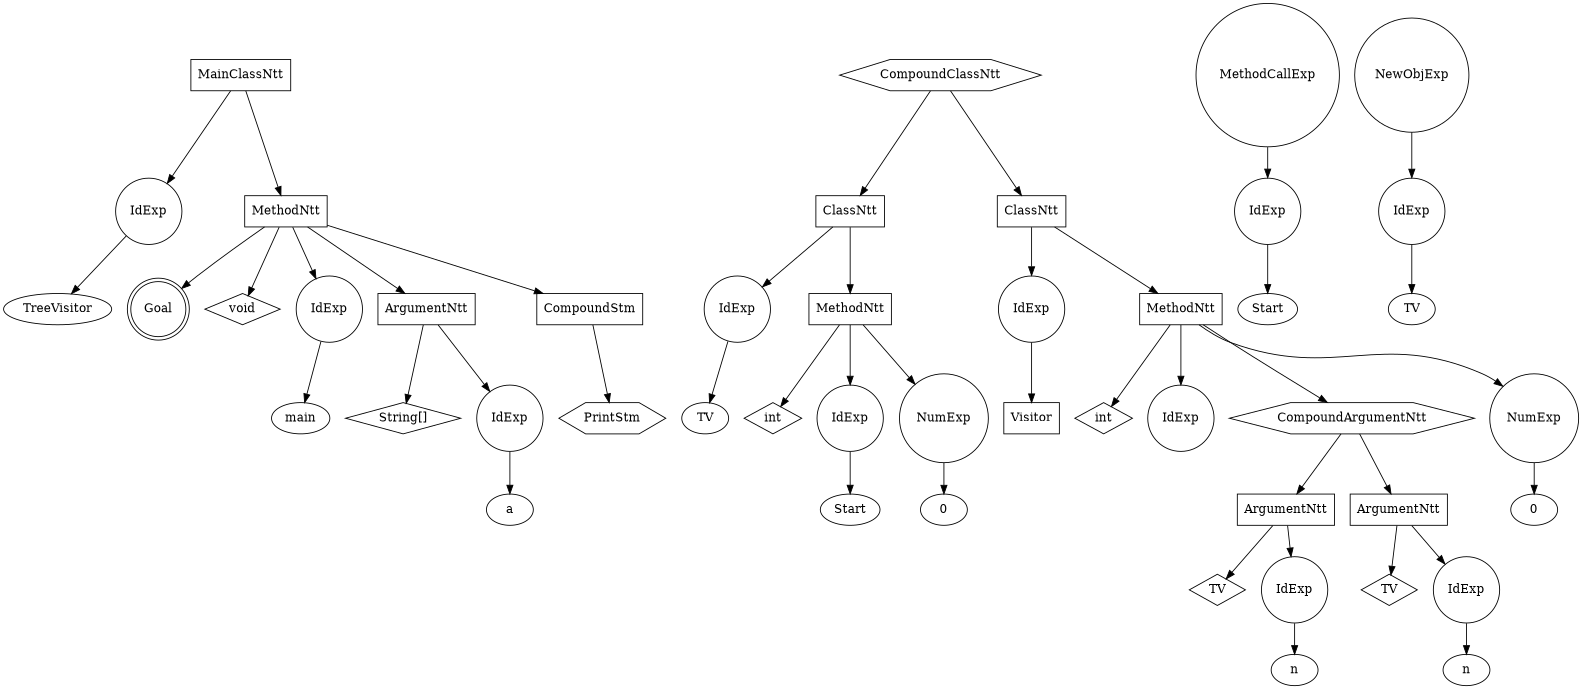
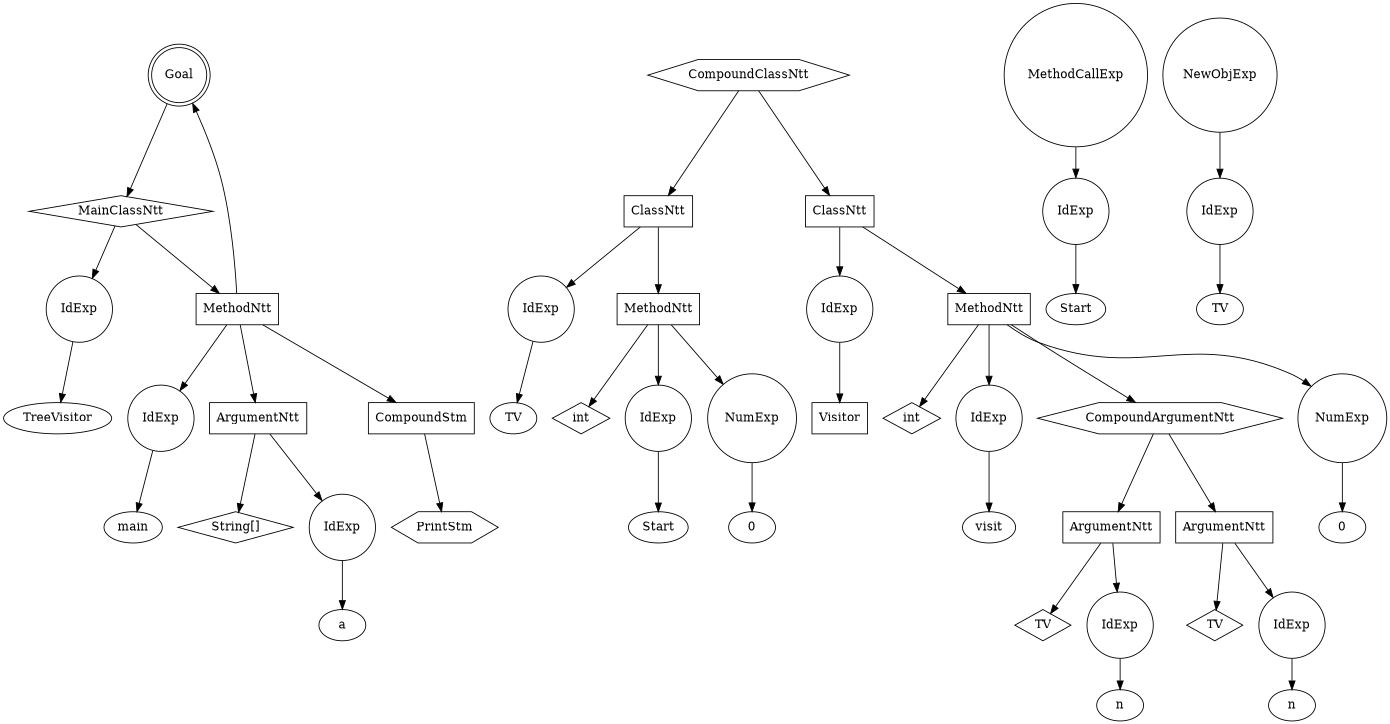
(241, 75) -> (121, 211)
none -> (149, 146)
(243, 309) -> none
none -> (989, 527)
